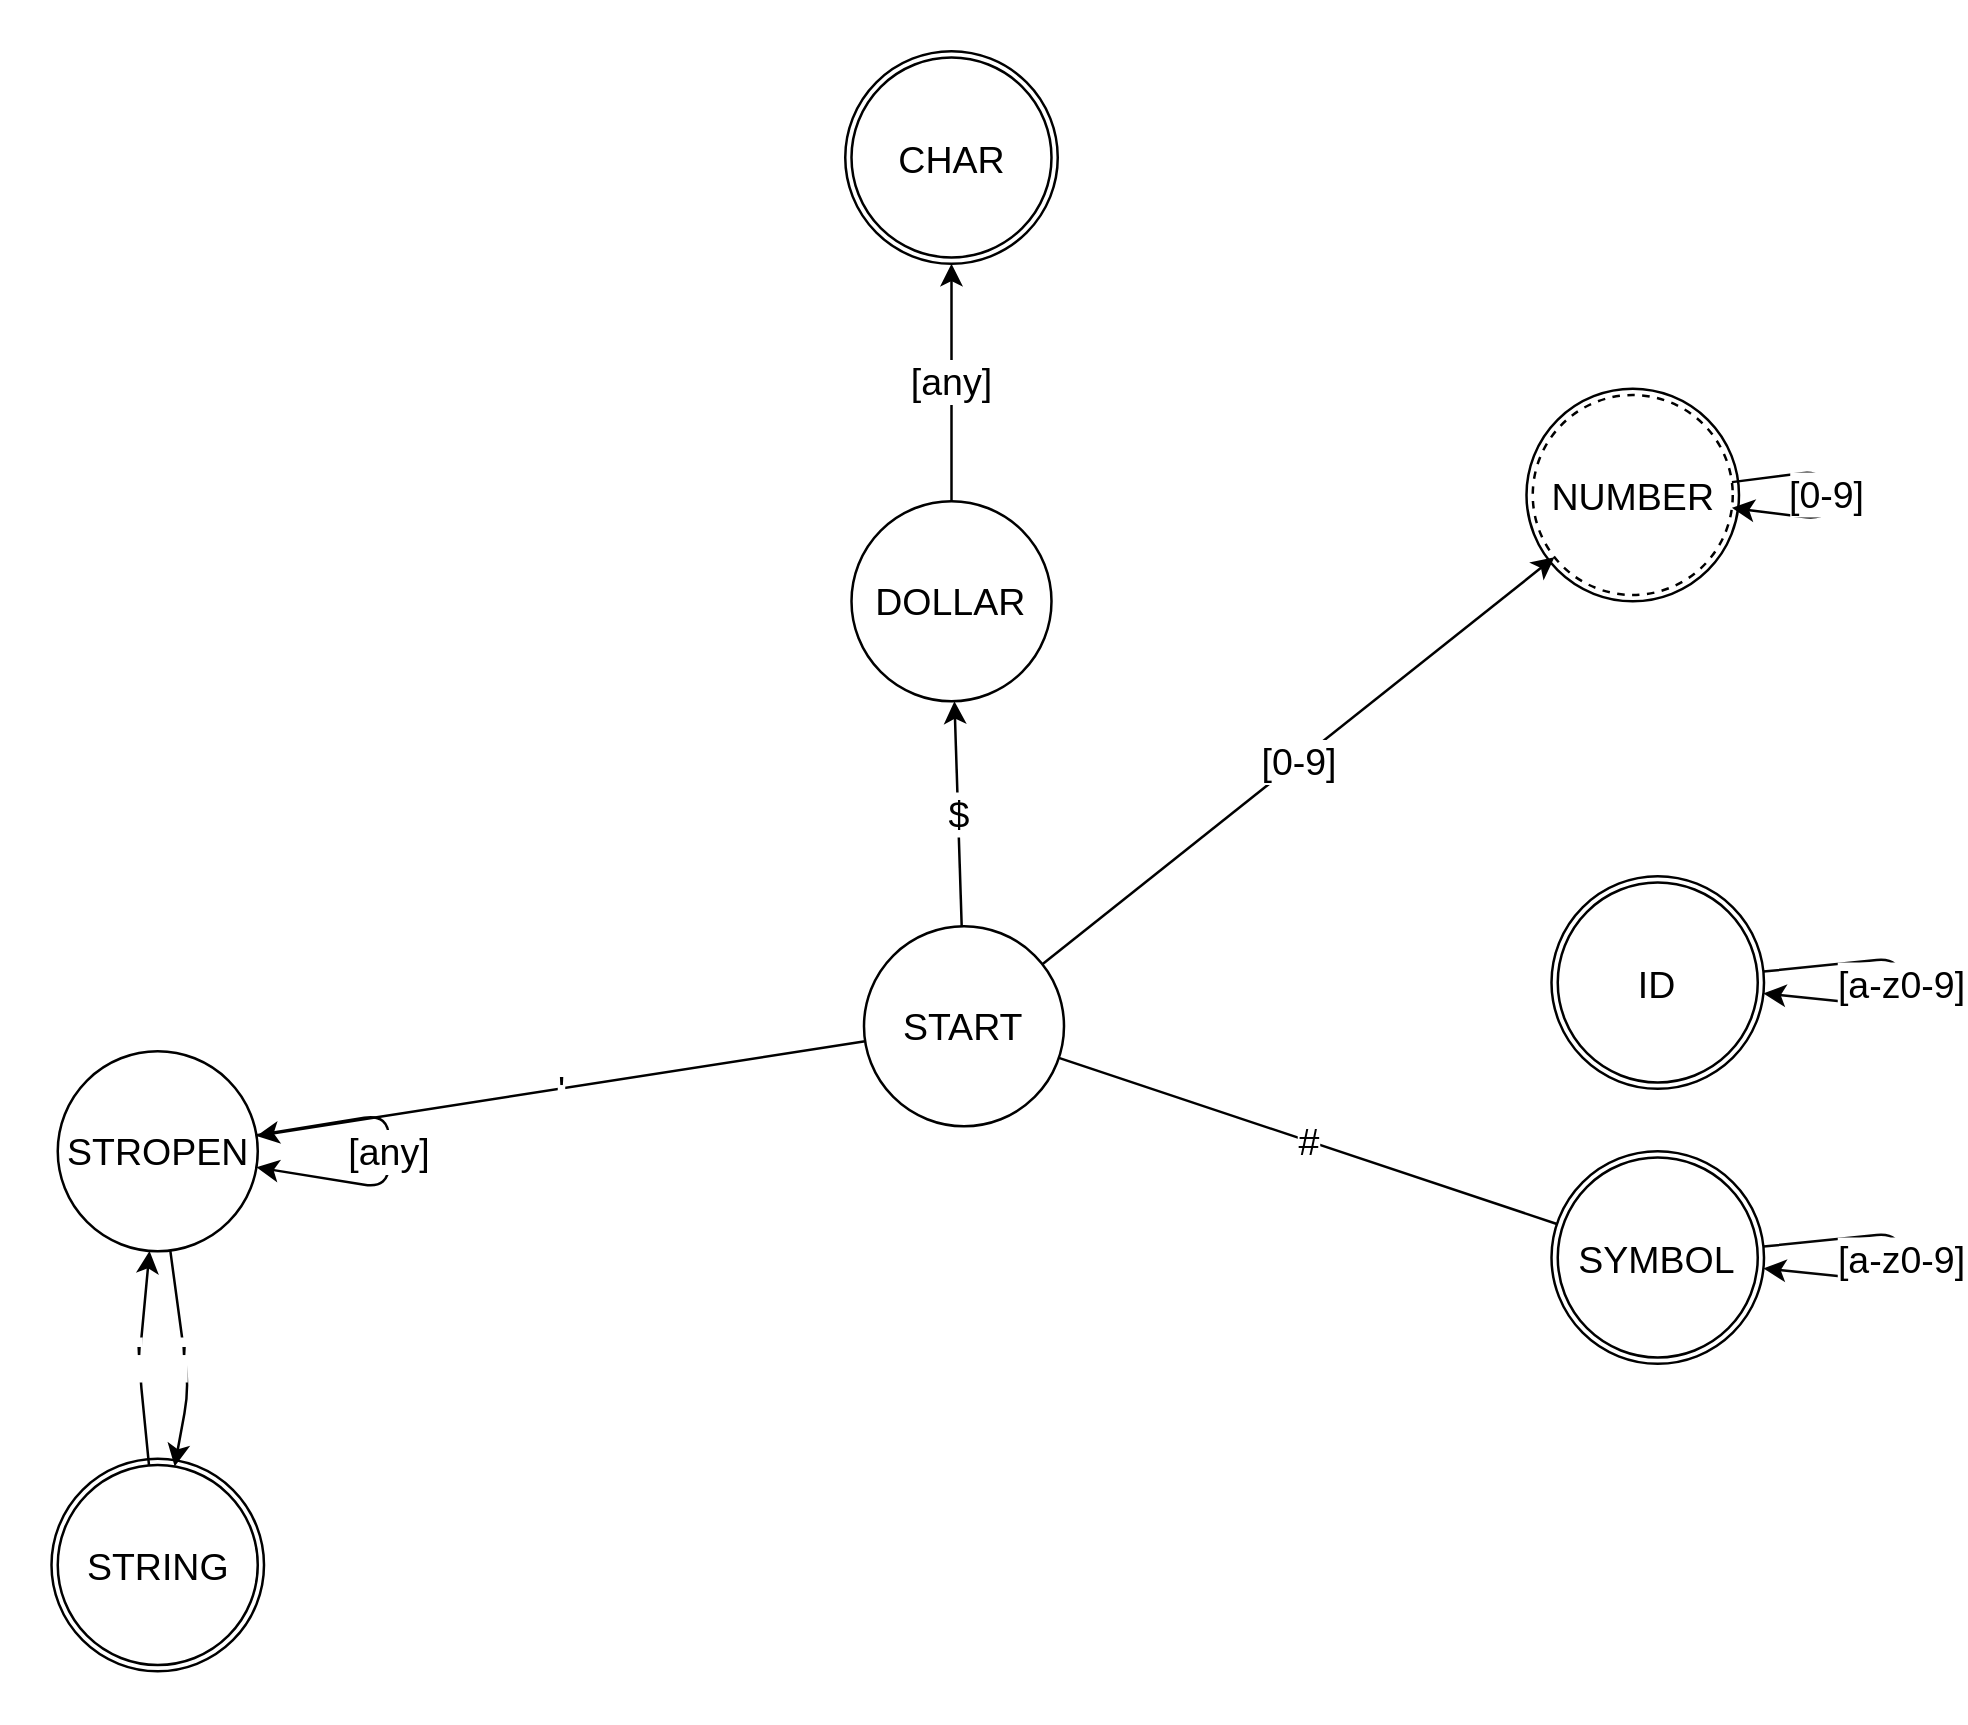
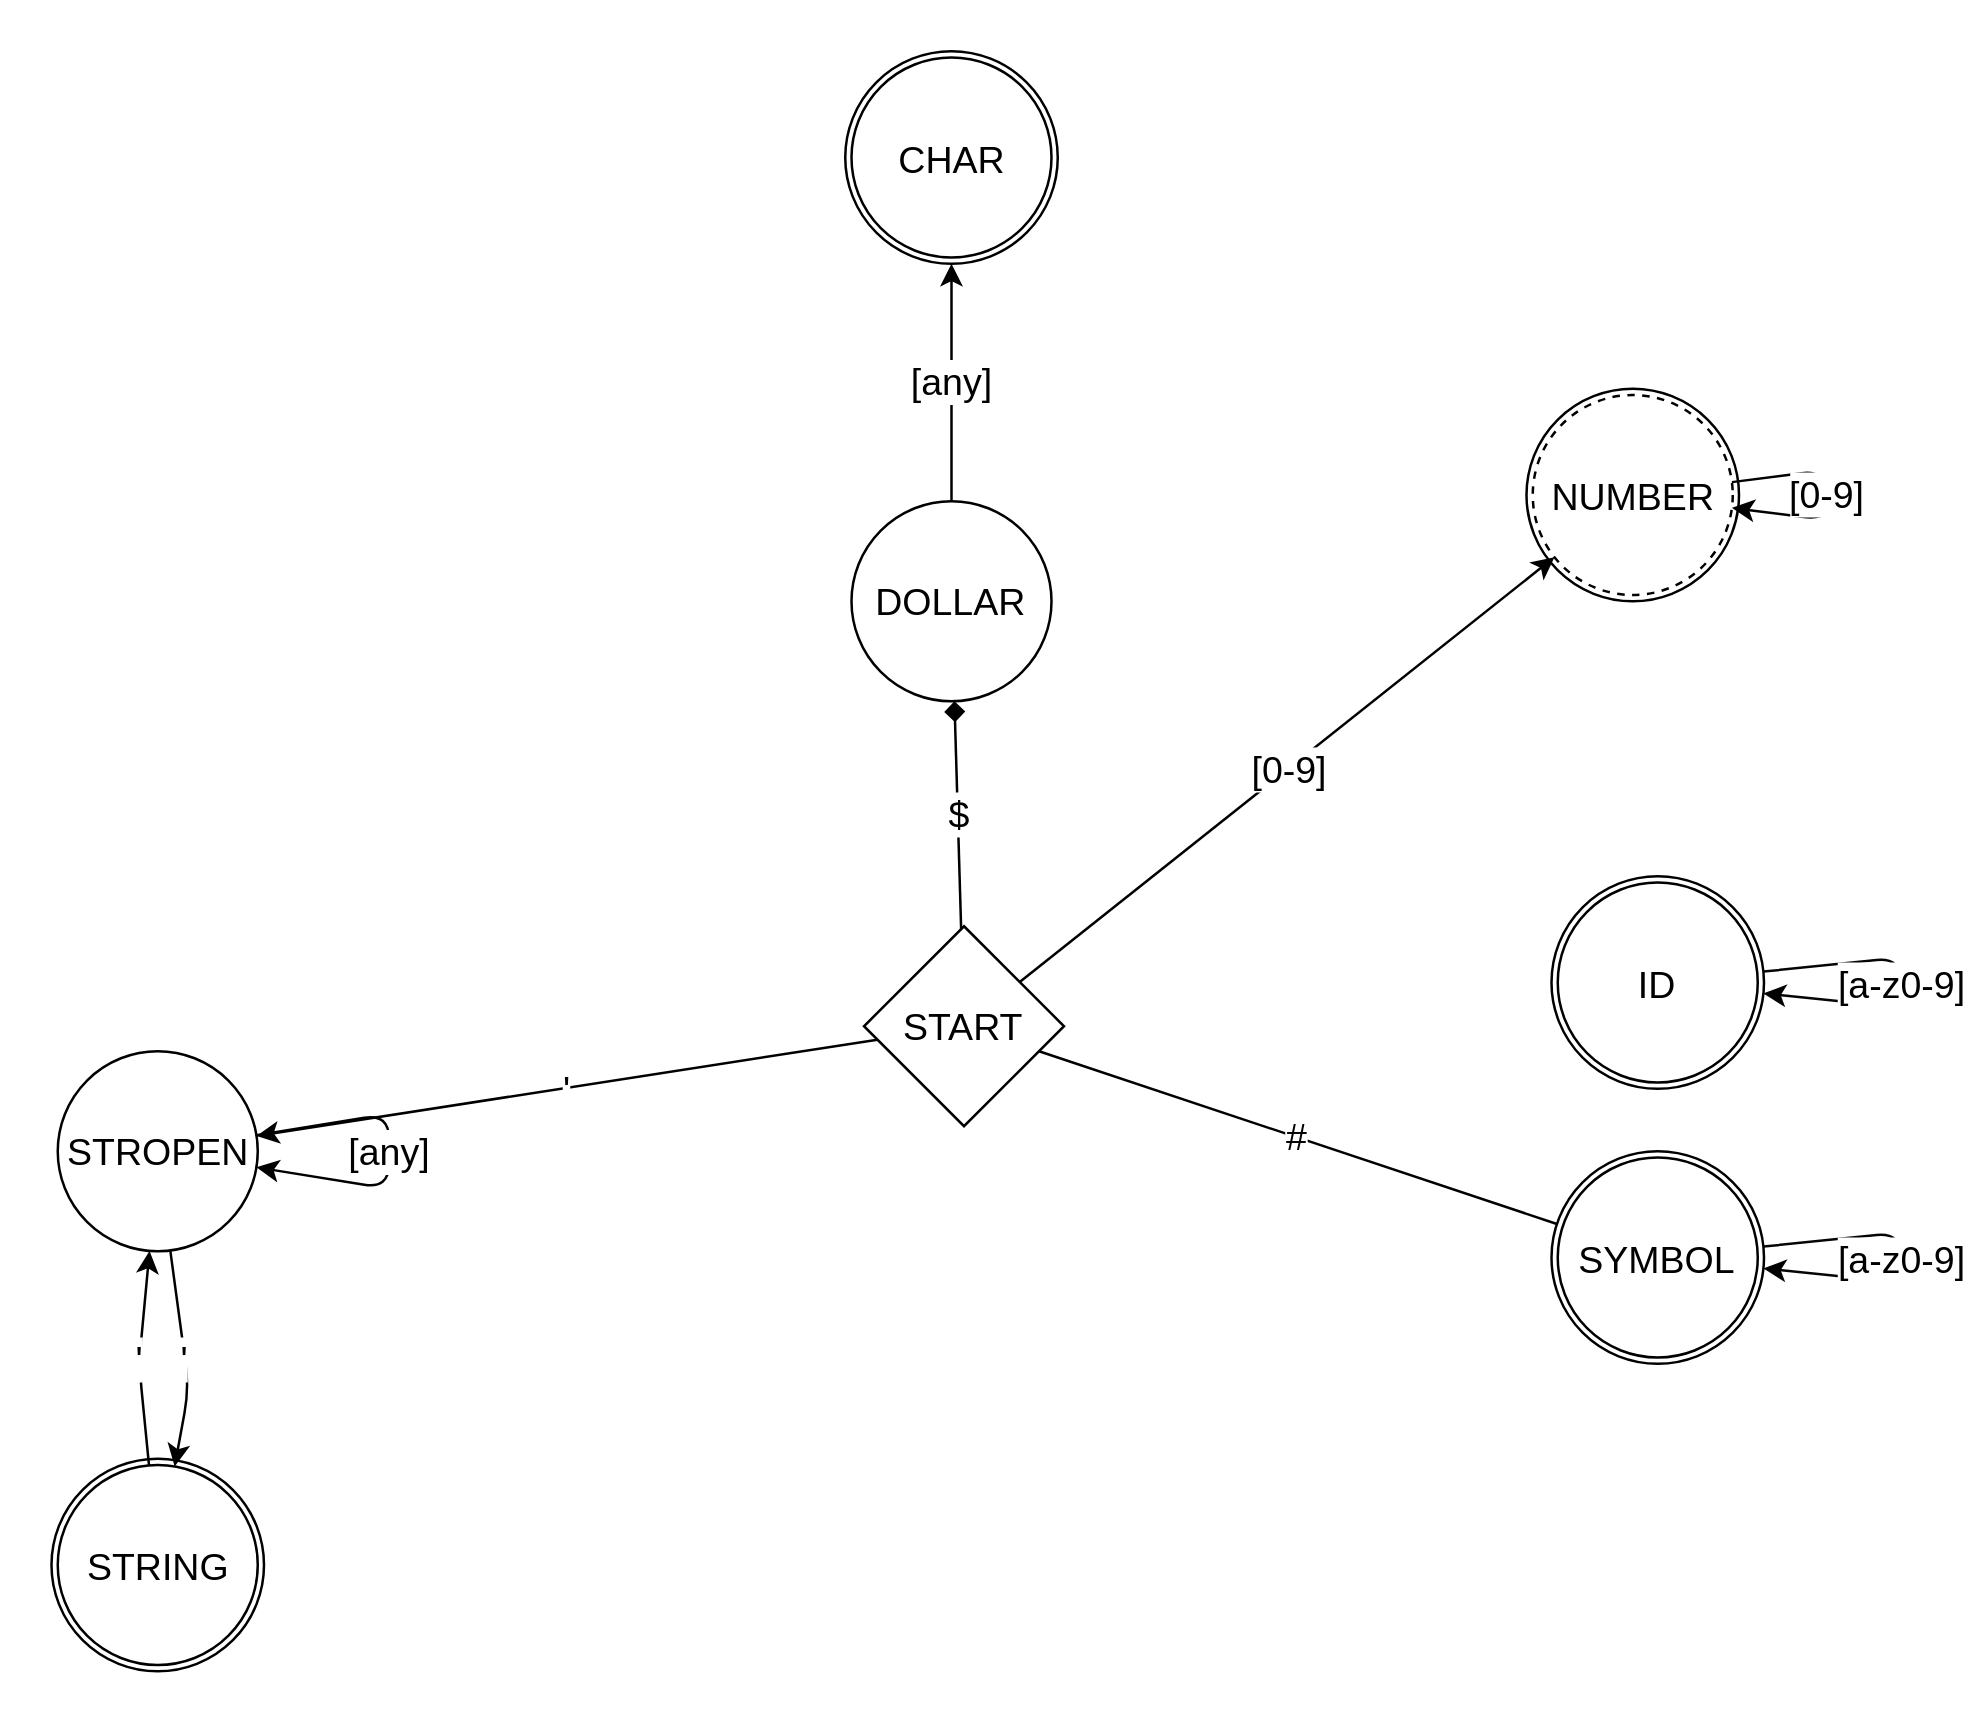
(955, 720) -> (955, 721)
(964, 1026) -> (964, 1026)
